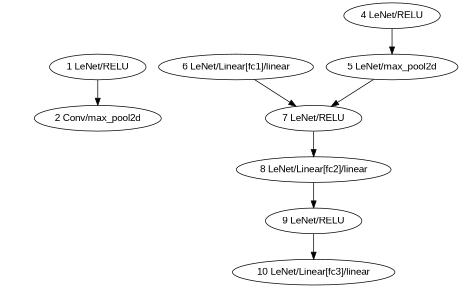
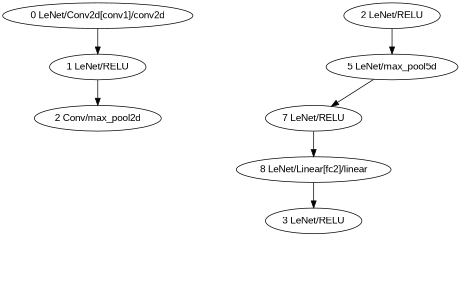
none -> (98, 16)
(392, 16) -> (392, 16)
(236, 67) -> none
(392, 67) -> (392, 67)
(314, 221) -> (314, 221)
(314, 272) -> none
